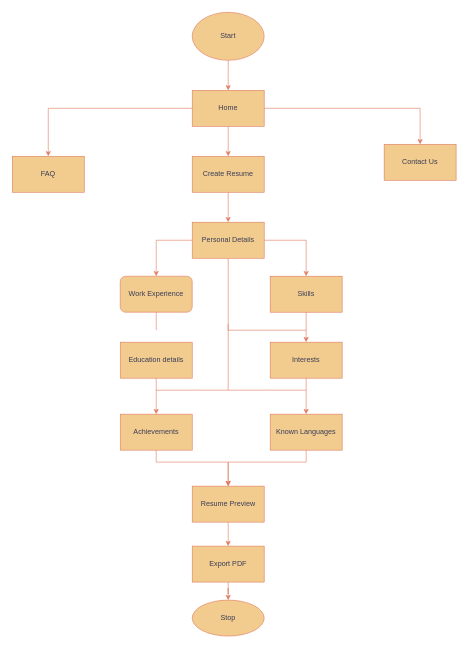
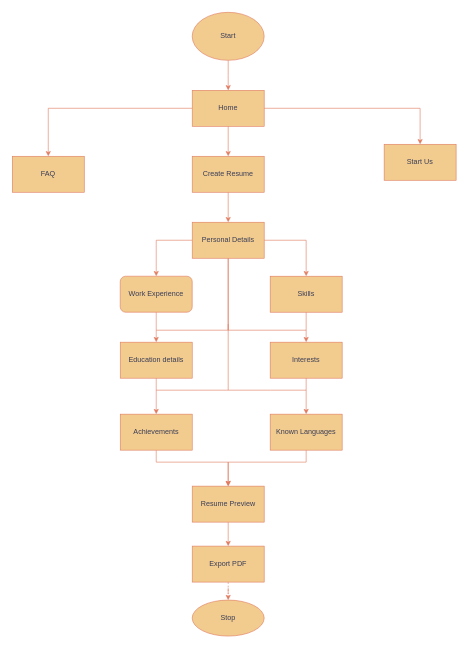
(420, 162) -> (420, 162)
none -> (156, 332)
(228, 593) -> (228, 593)
